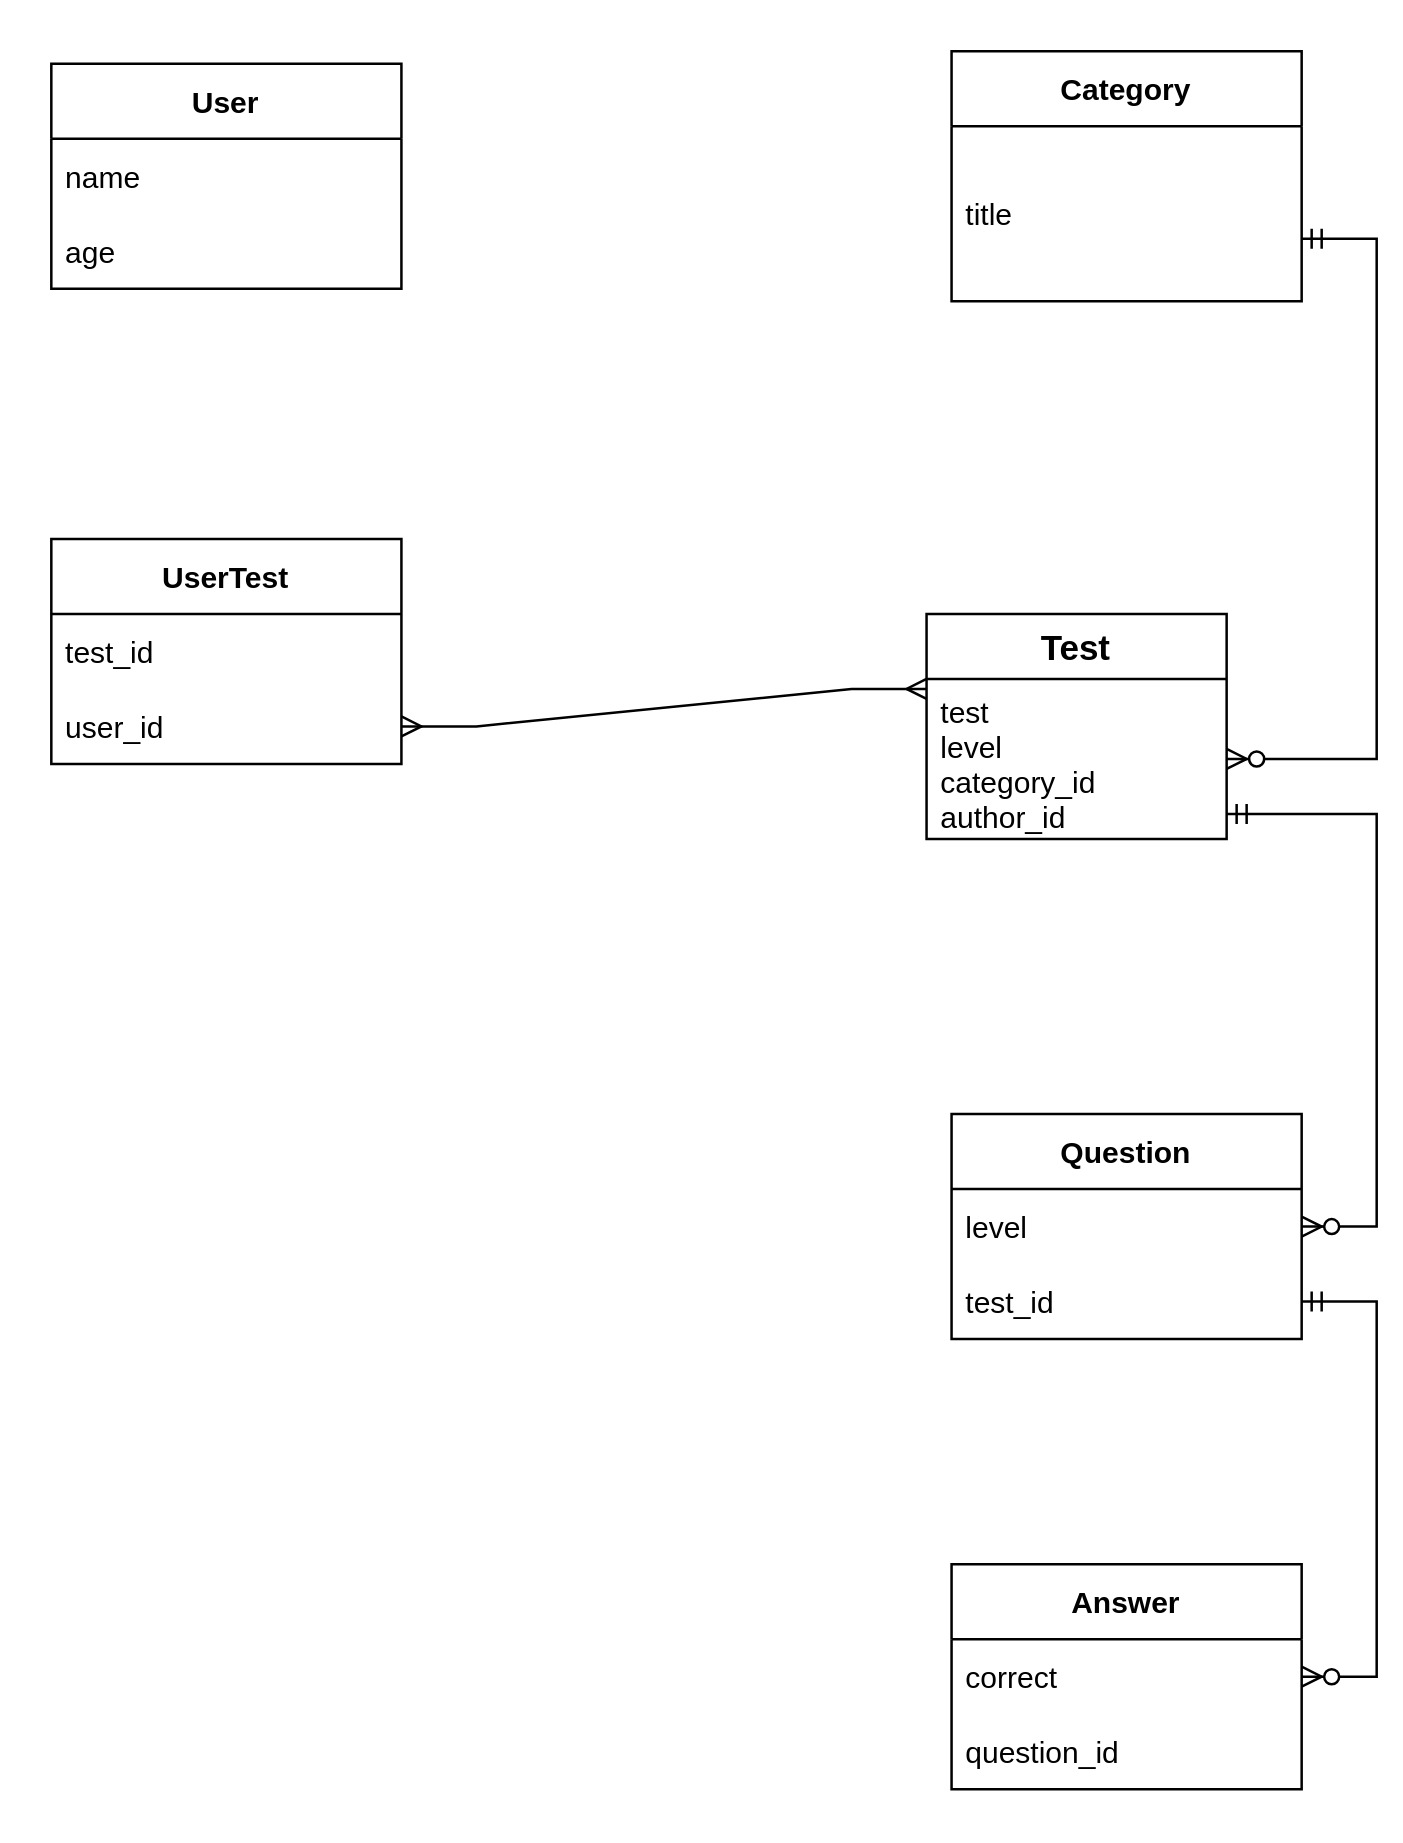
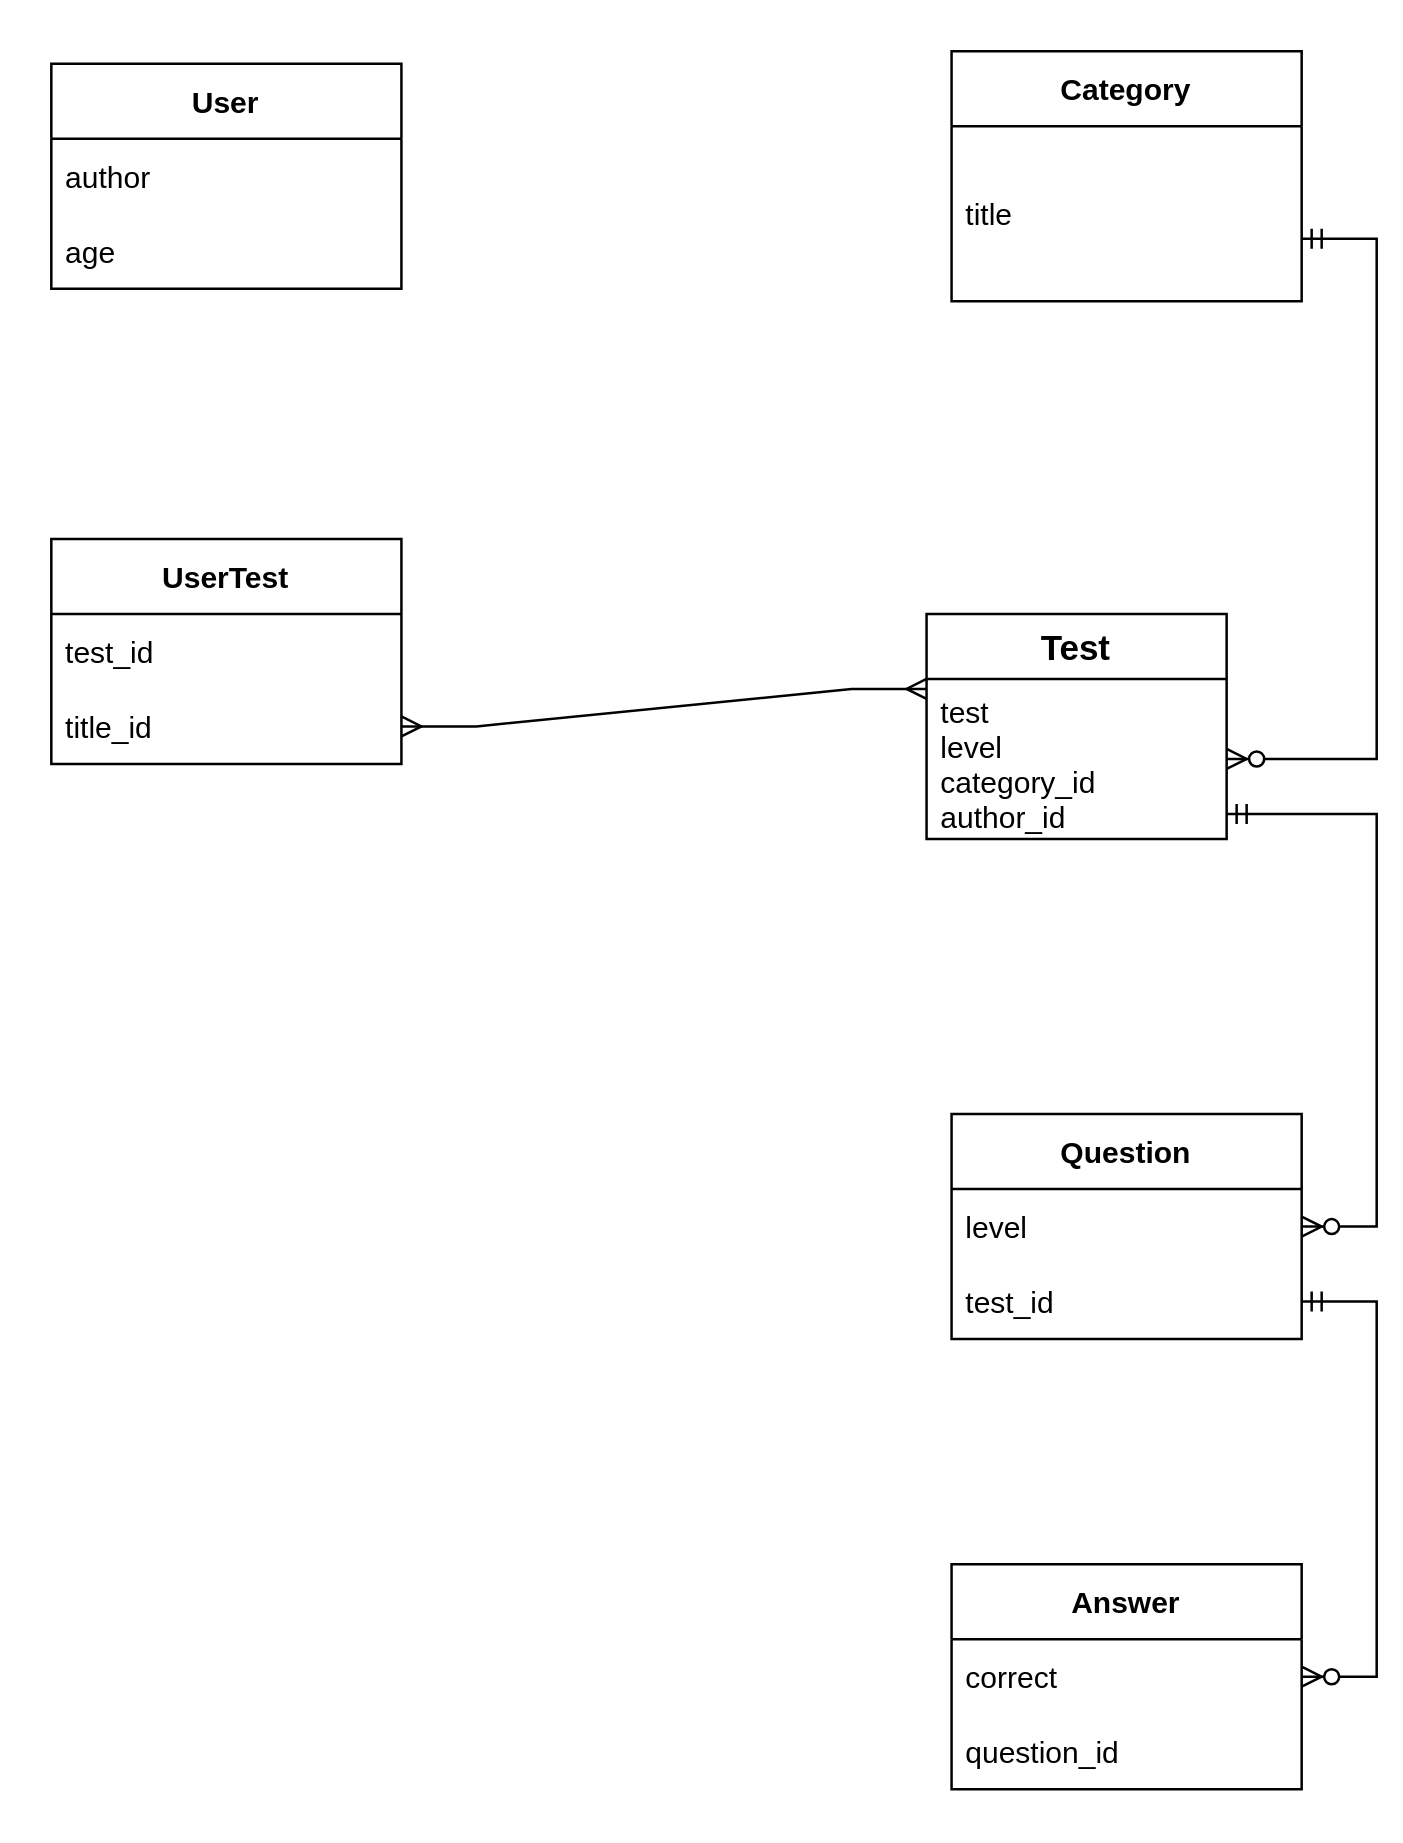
(99, 178) -> (115, 178)
(120, 728) -> (121, 728)
